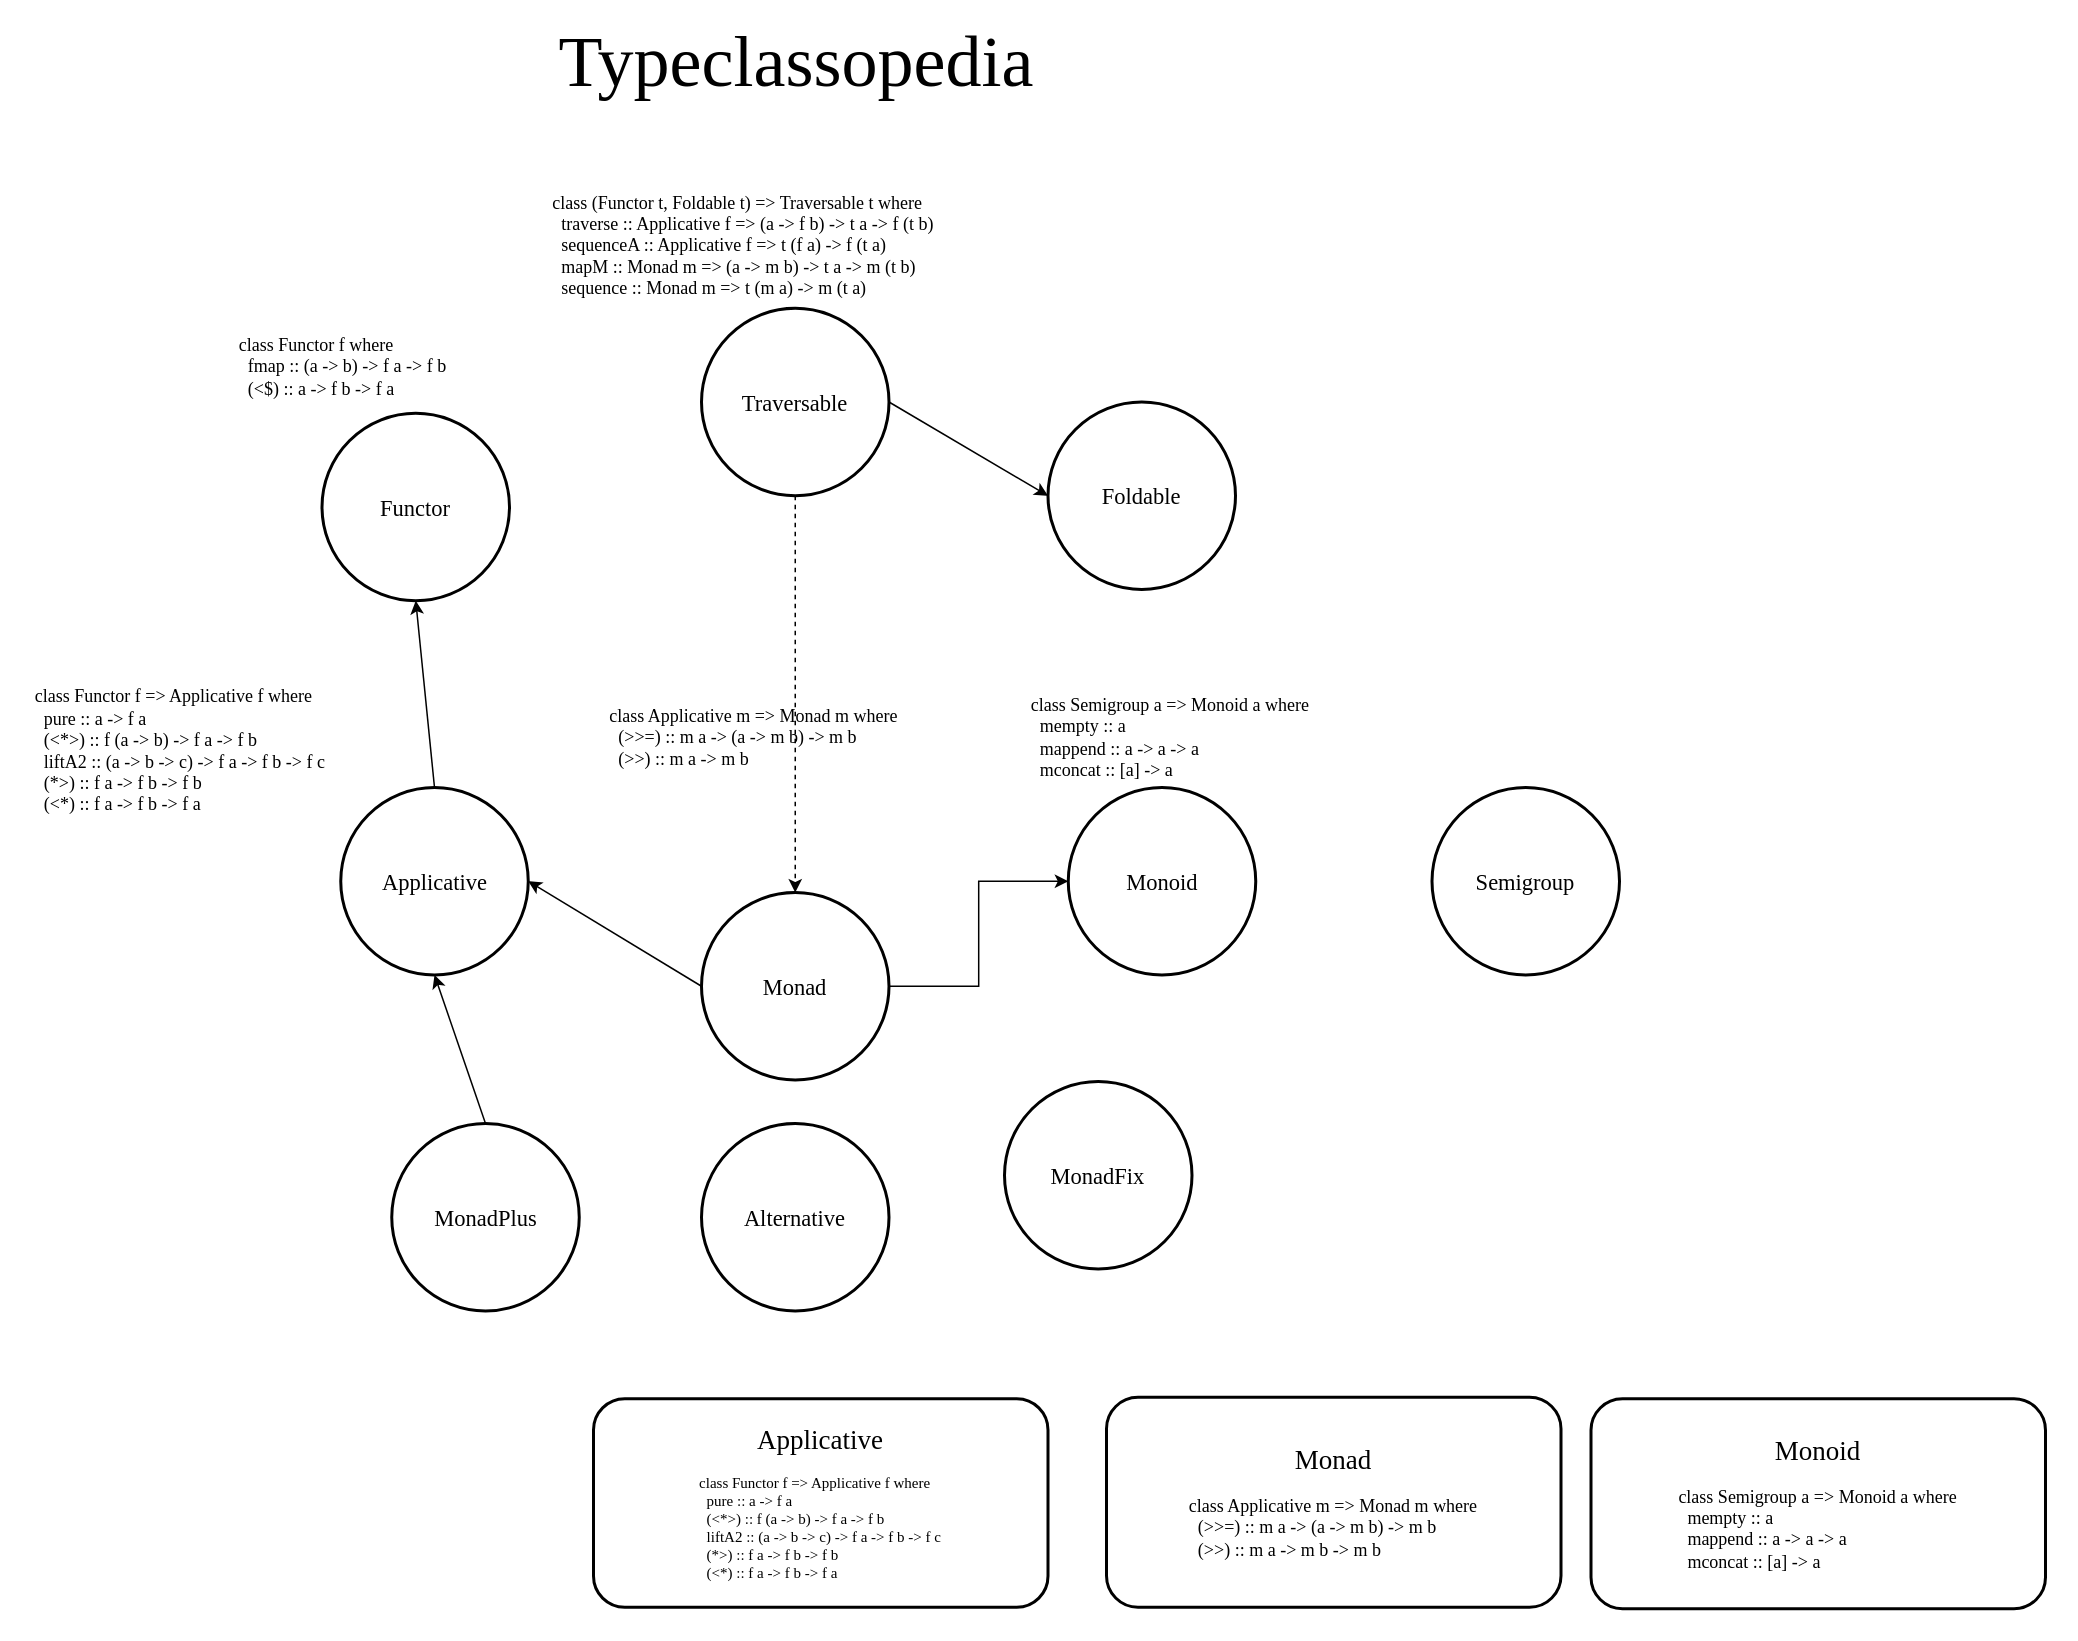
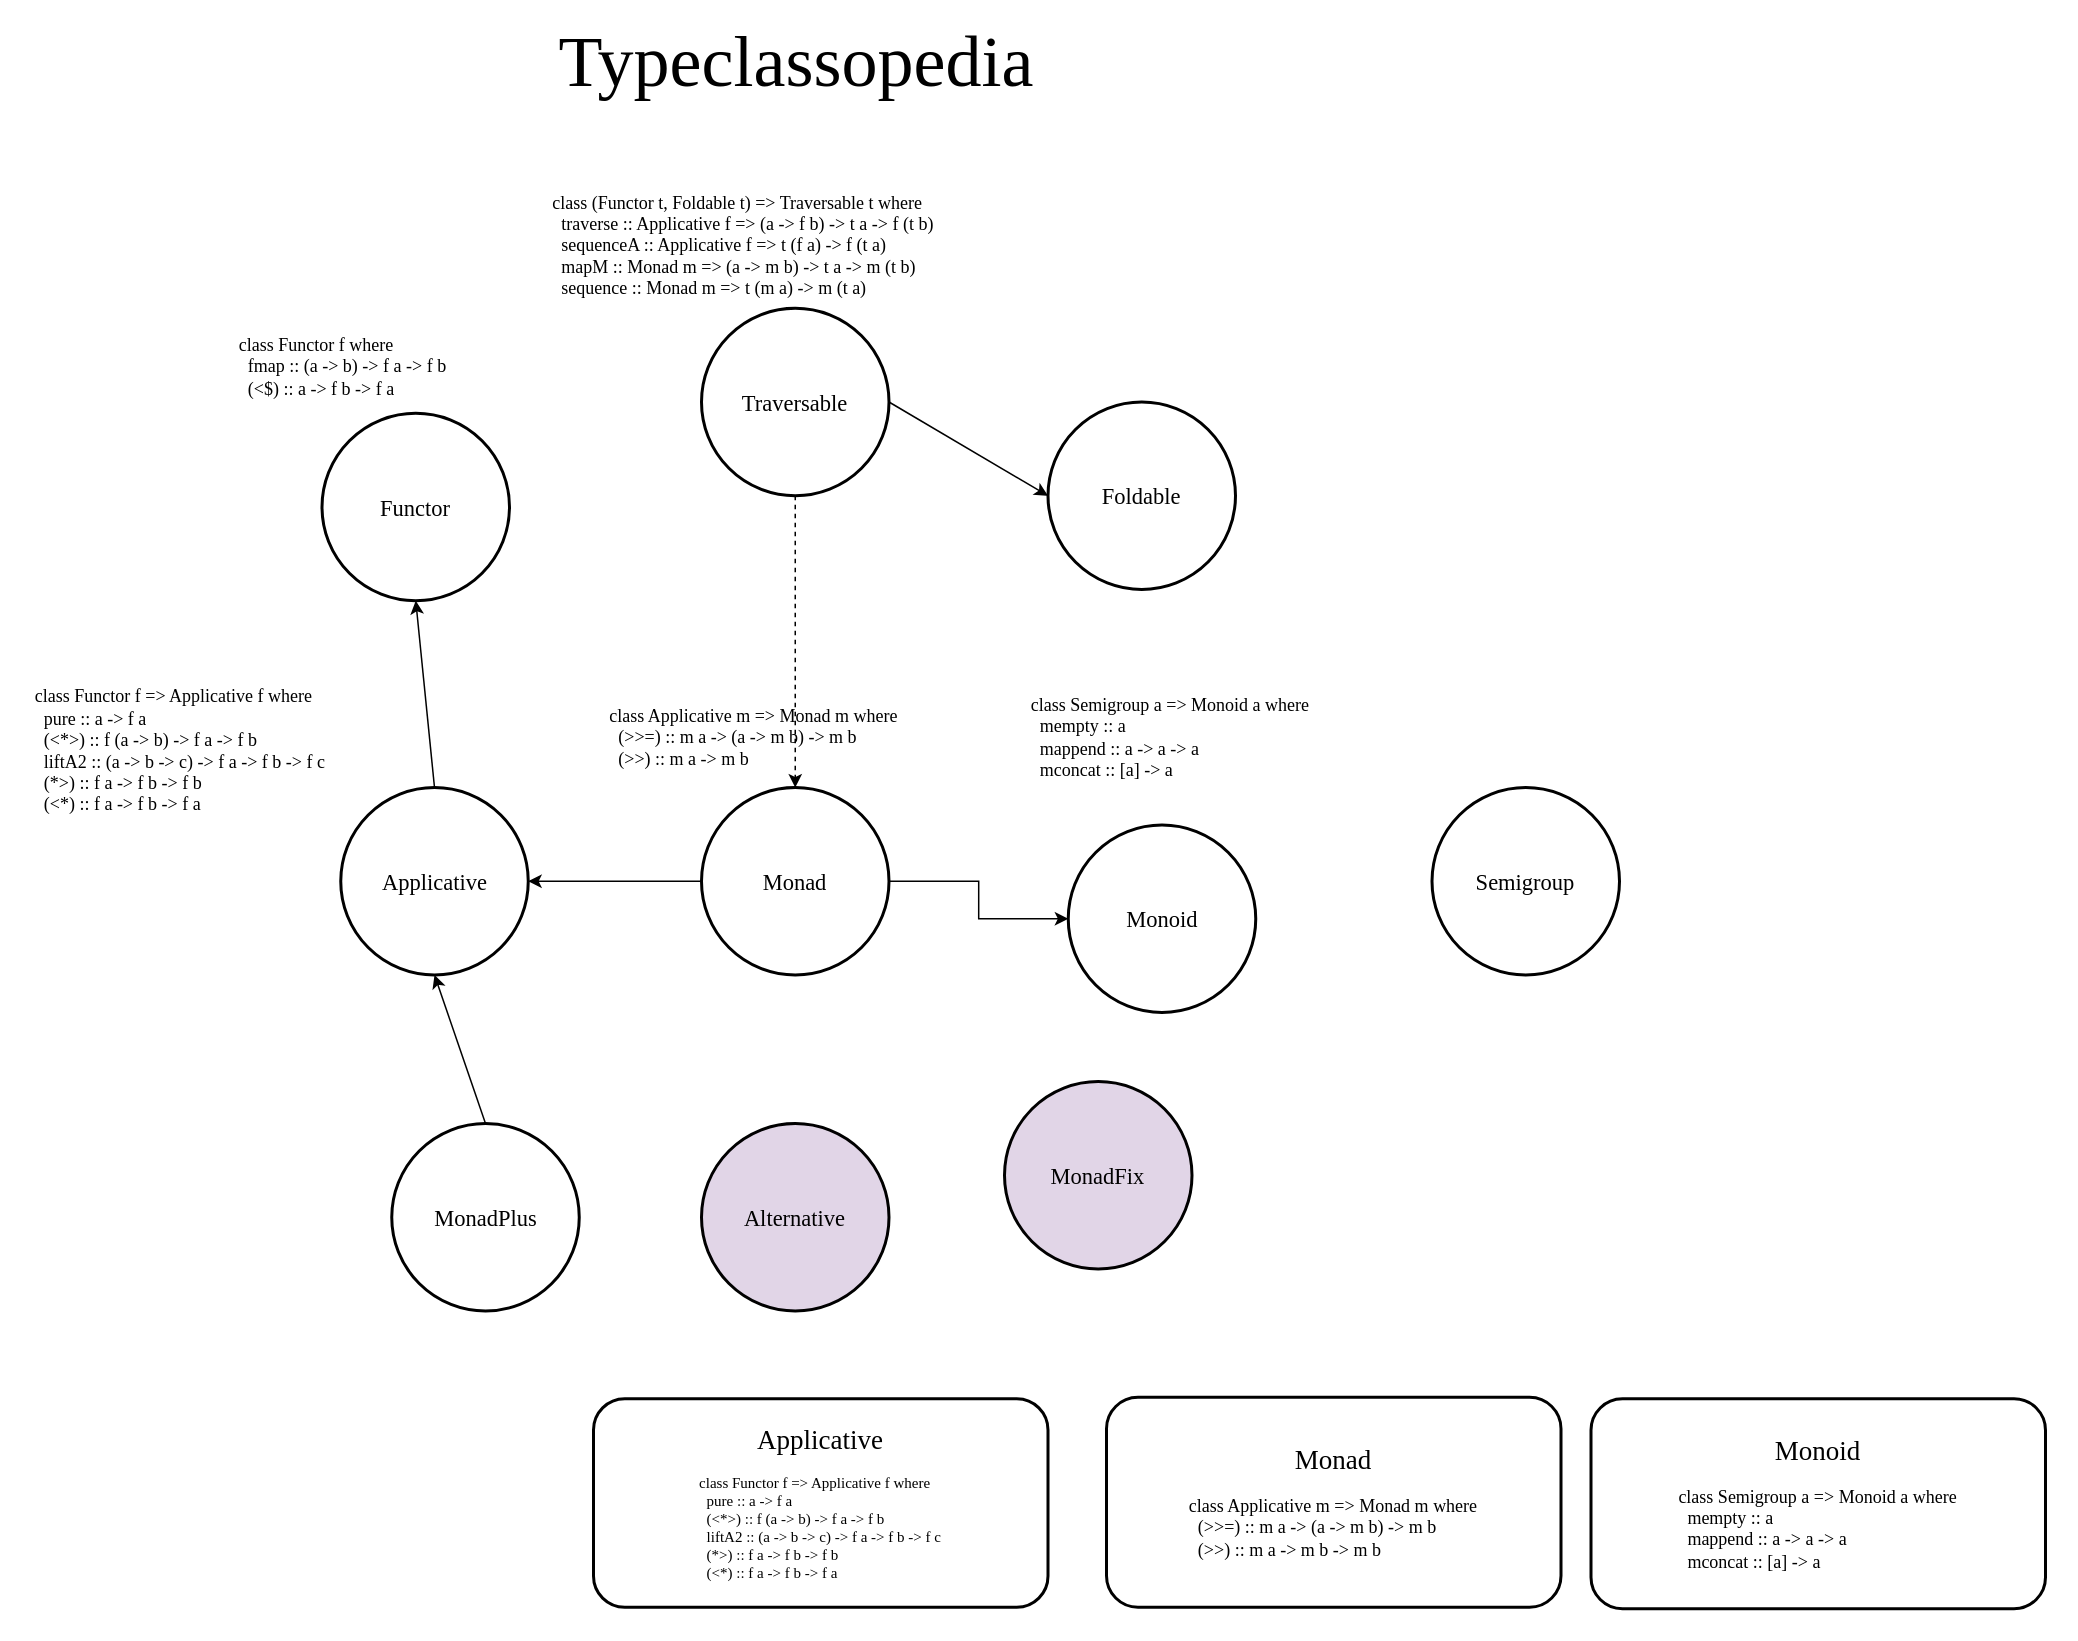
(1162, 881) -> (1162, 919)
(795, 986) -> (795, 881)
(1098, 1175) -> (1098, 1175)
(795, 1217) -> (795, 1217)
